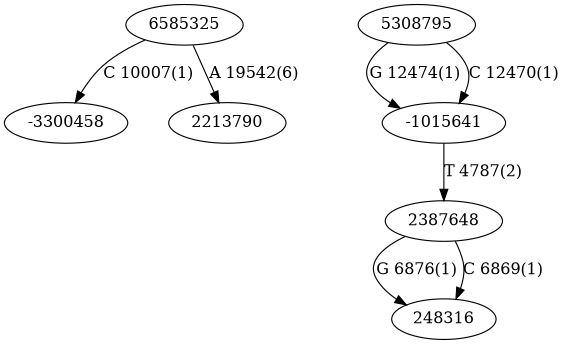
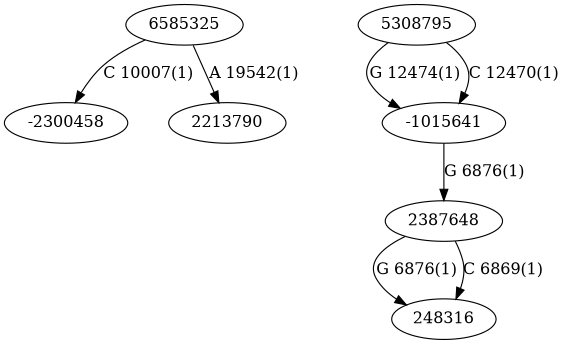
(254, 74) -> (254, 74)
(66, 123) -> (66, 123)
(483, 172) -> (484, 172)
